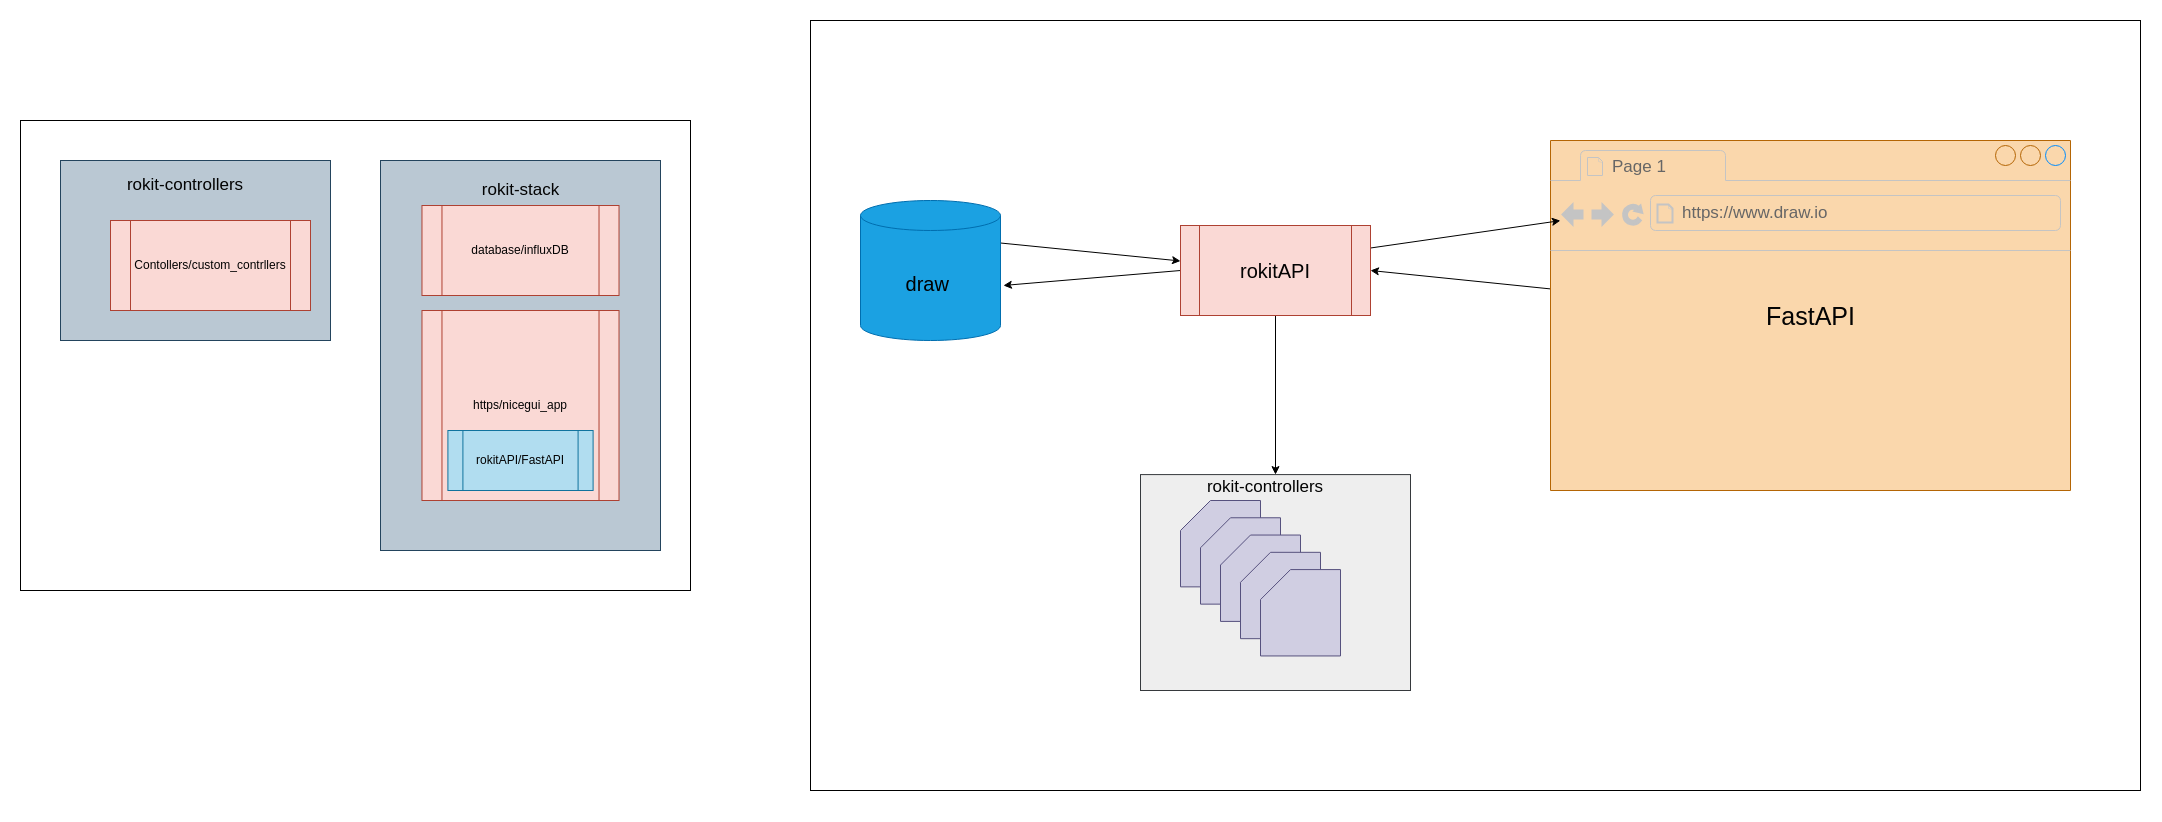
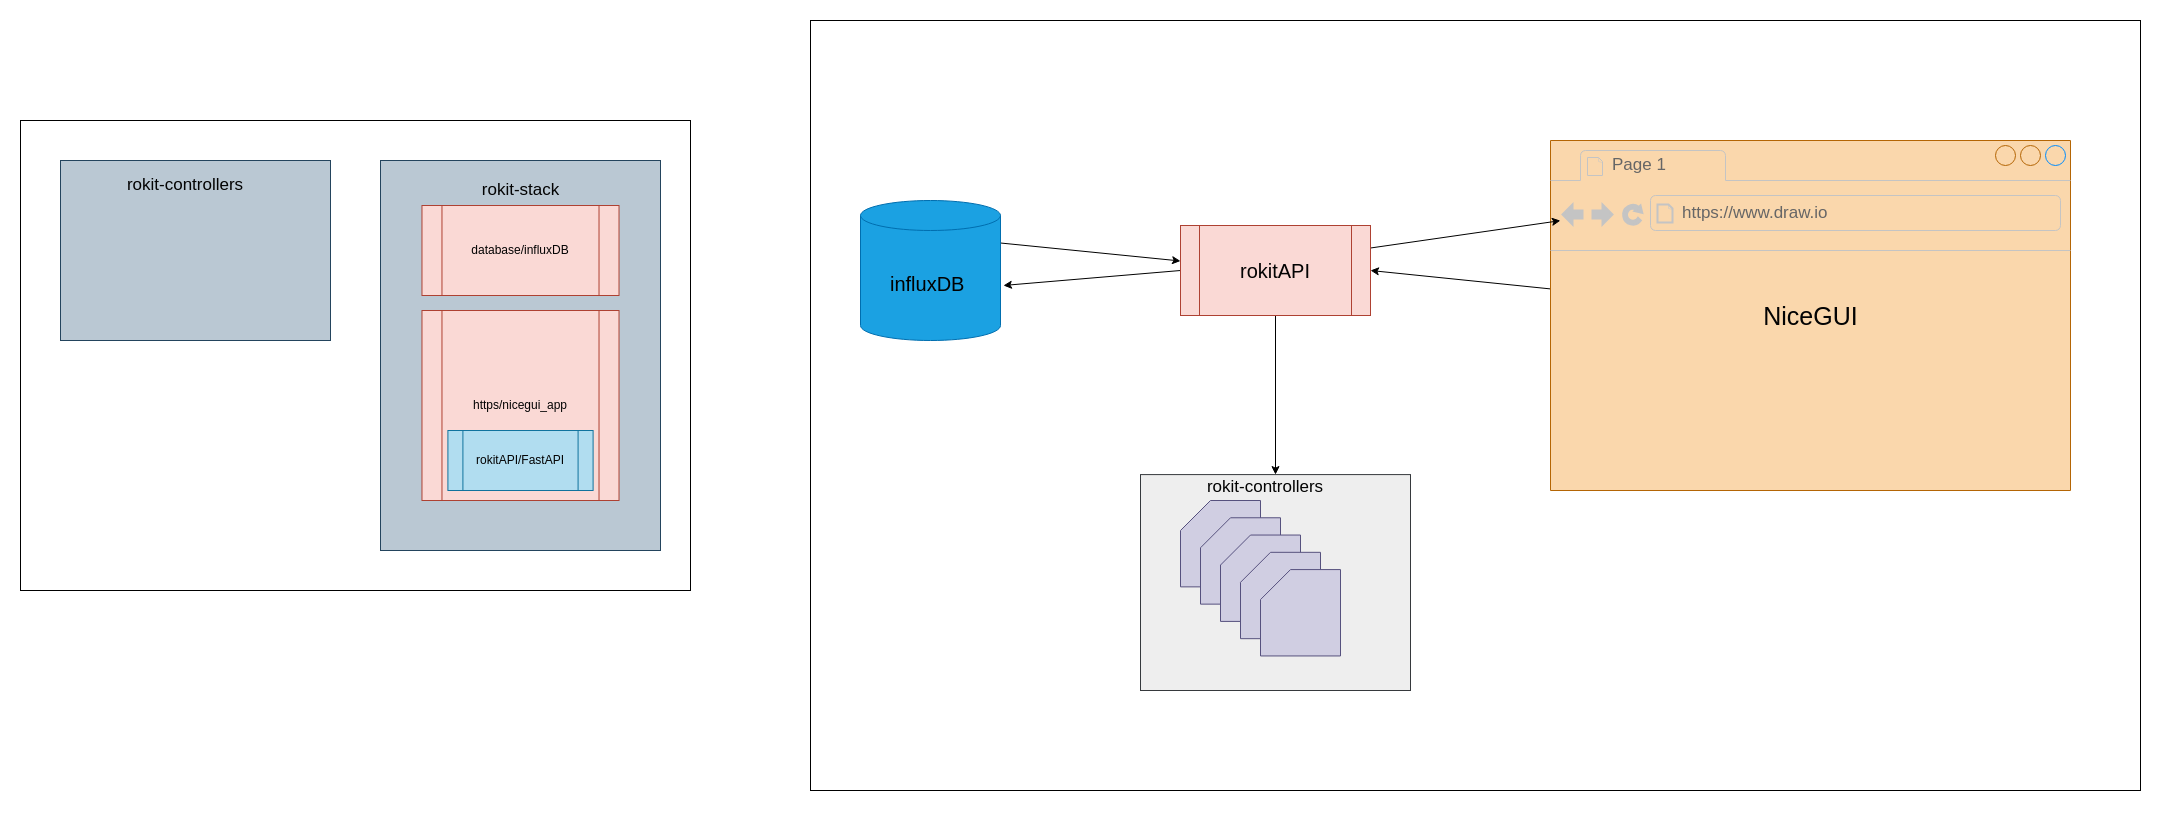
(1698, 168) -> (1666, 166)
(211, 266) -> none
(931, 284) -> (931, 284)
(1811, 316) -> (1811, 316)
